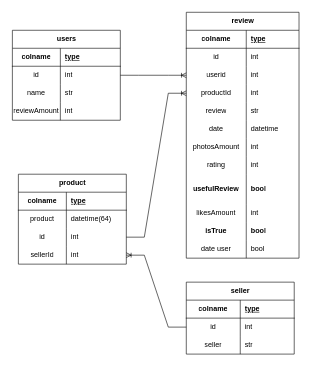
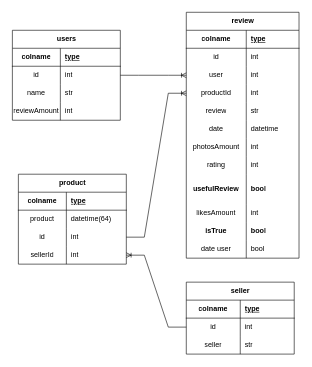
(216, 75) -> (216, 75)
